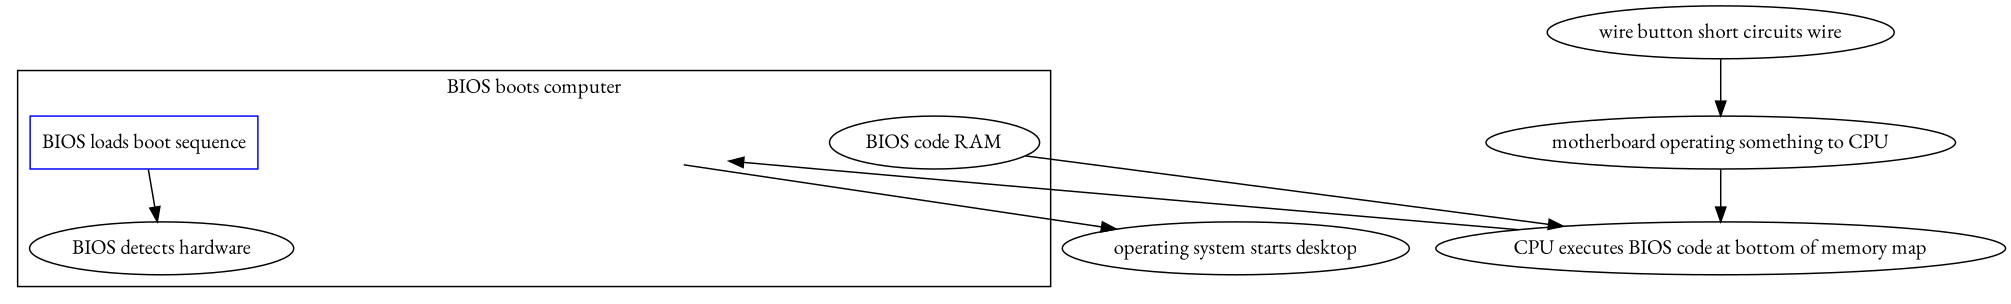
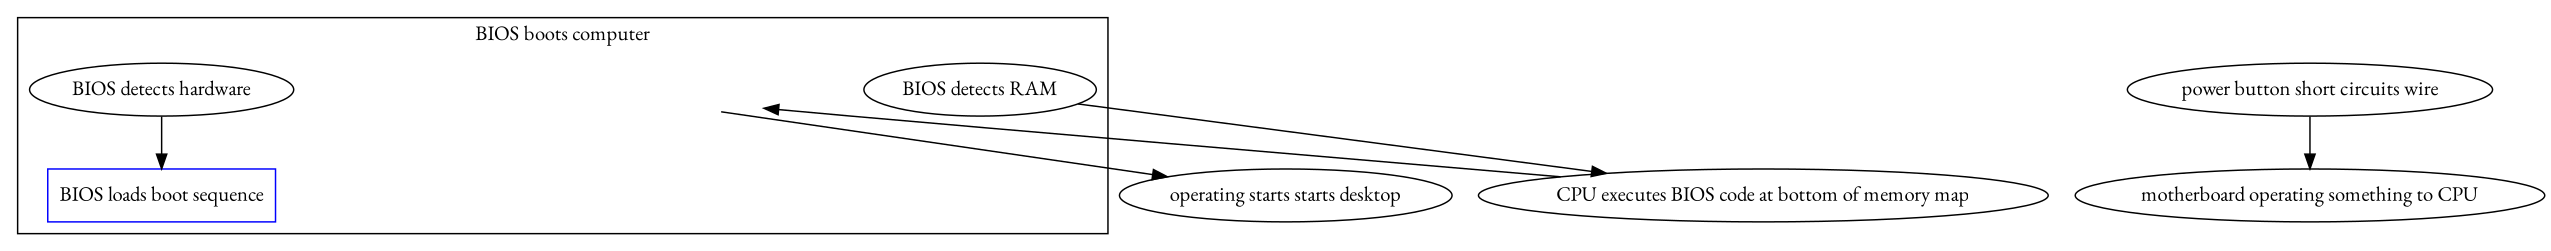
(1721, 32) -> (2310, 90)
(935, 143) -> (980, 90)
(152, 188) -> (162, 135)
(1721, 188) -> none
(1236, 248) -> (1286, 195)
